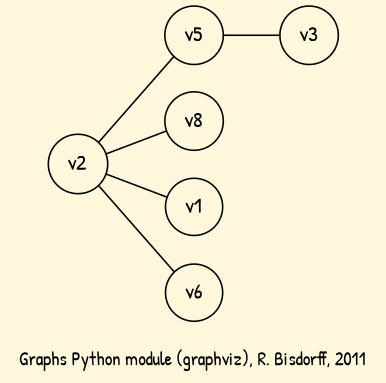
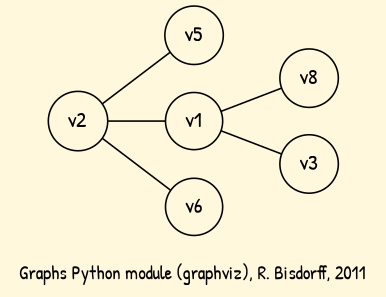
(252, 35) -> (251, 142)
(137, 142) -> (251, 100)
